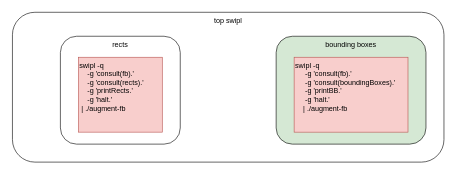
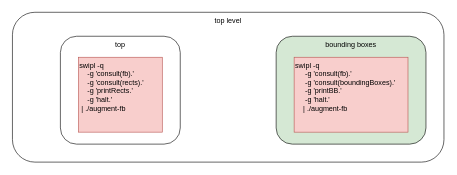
(228, 21) -> (228, 21)
(120, 45) -> (120, 45)
